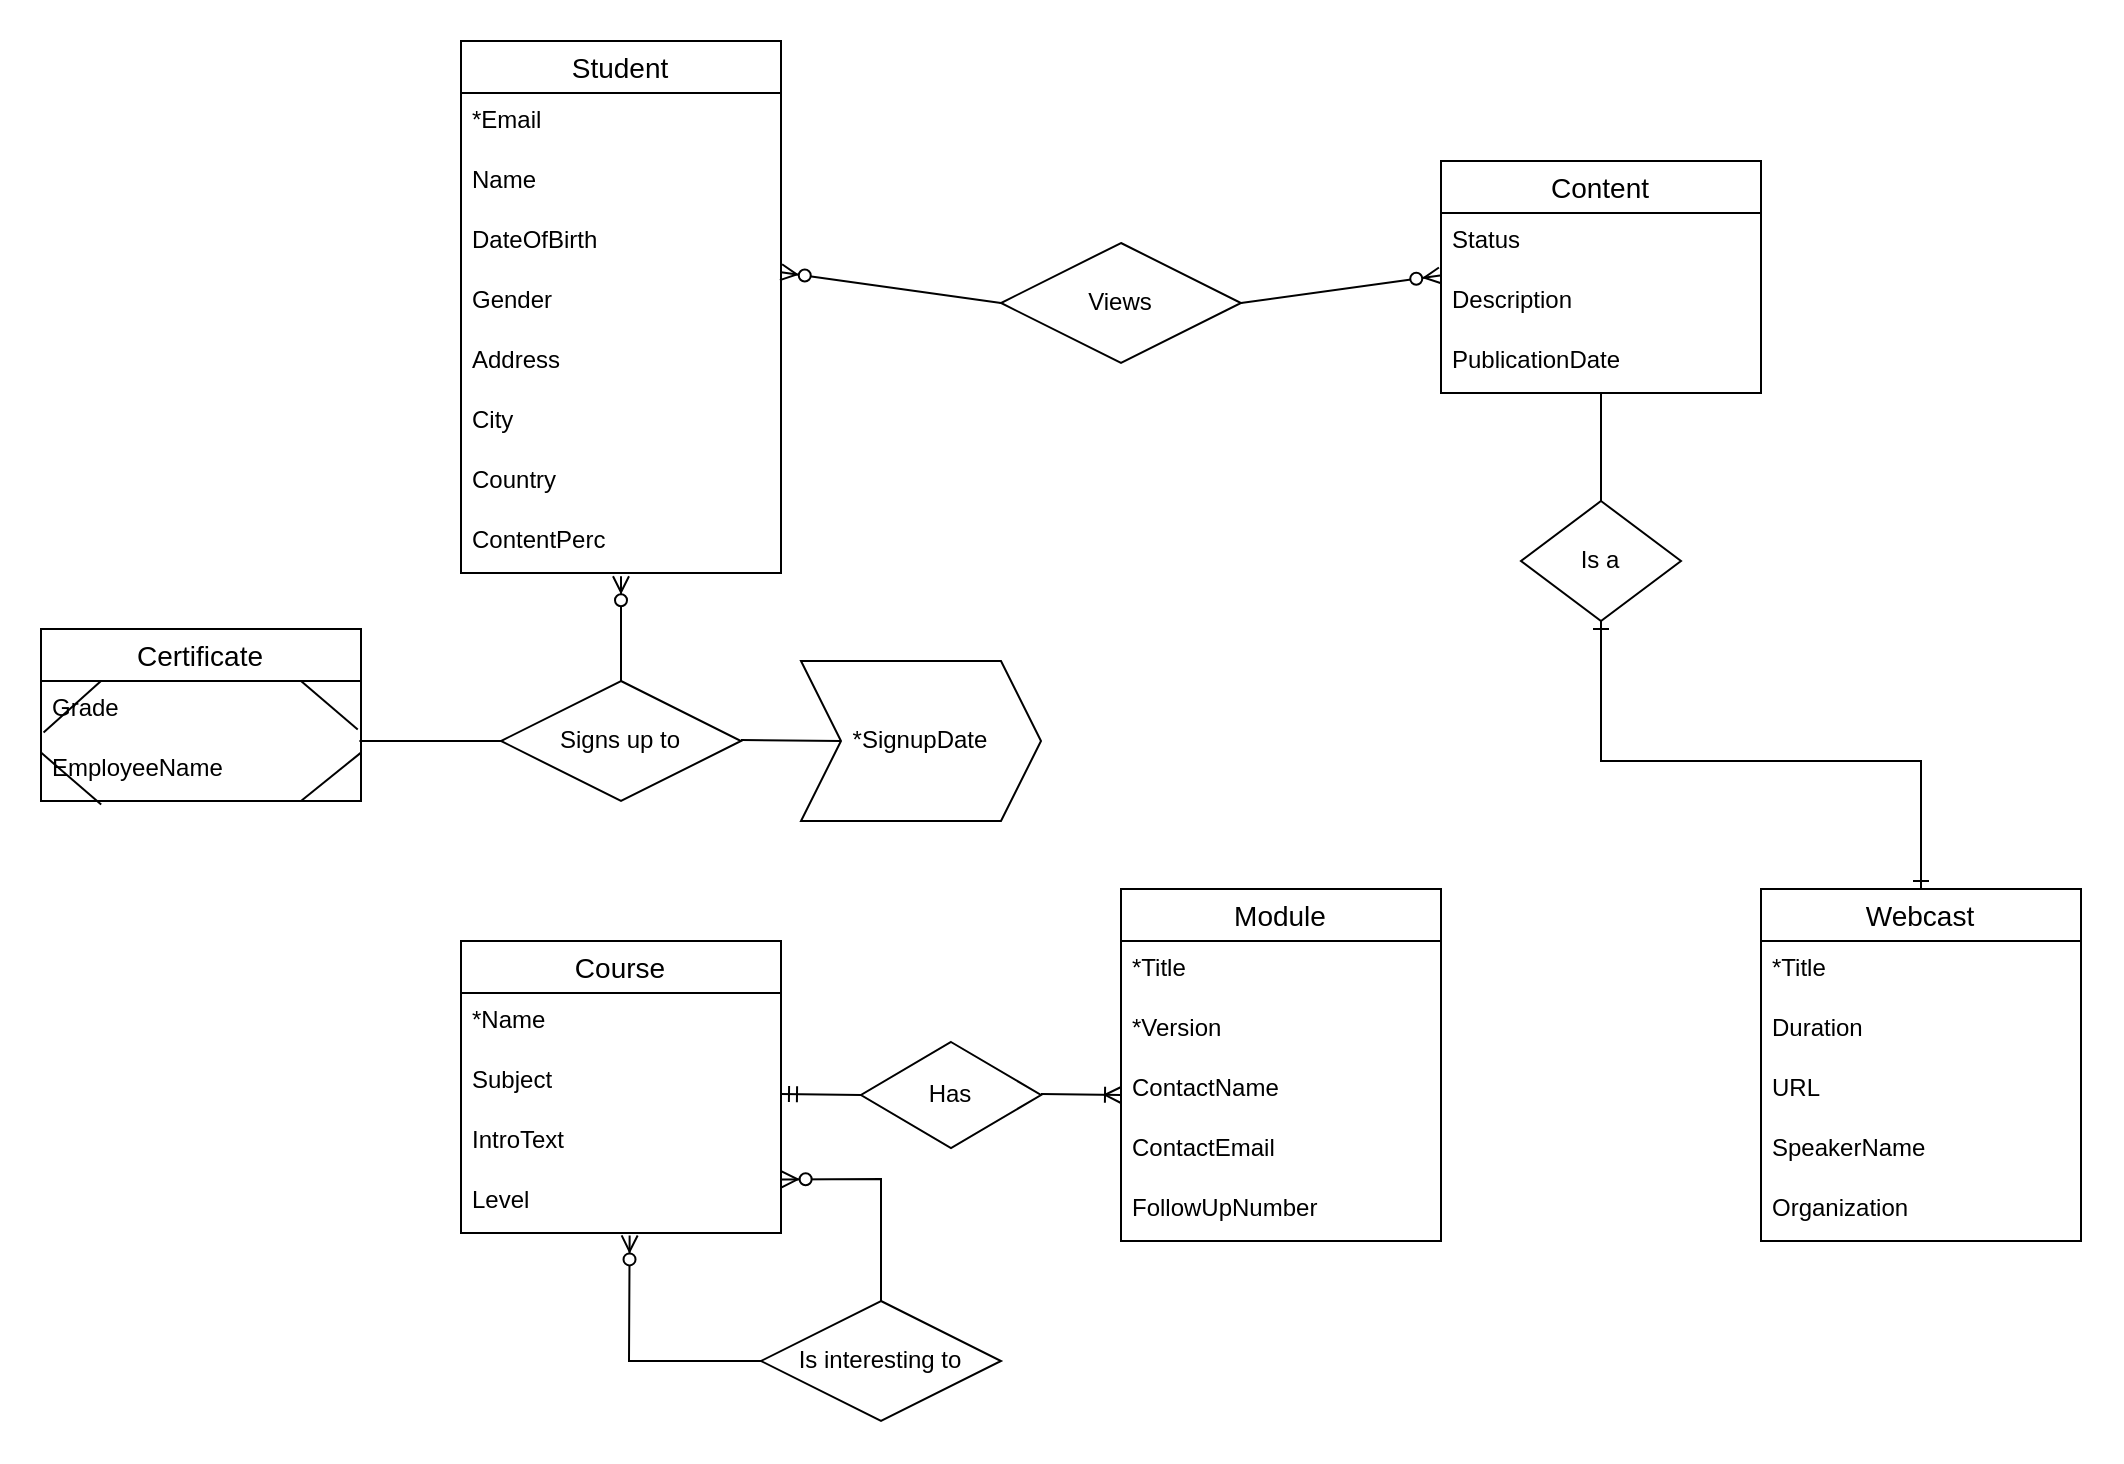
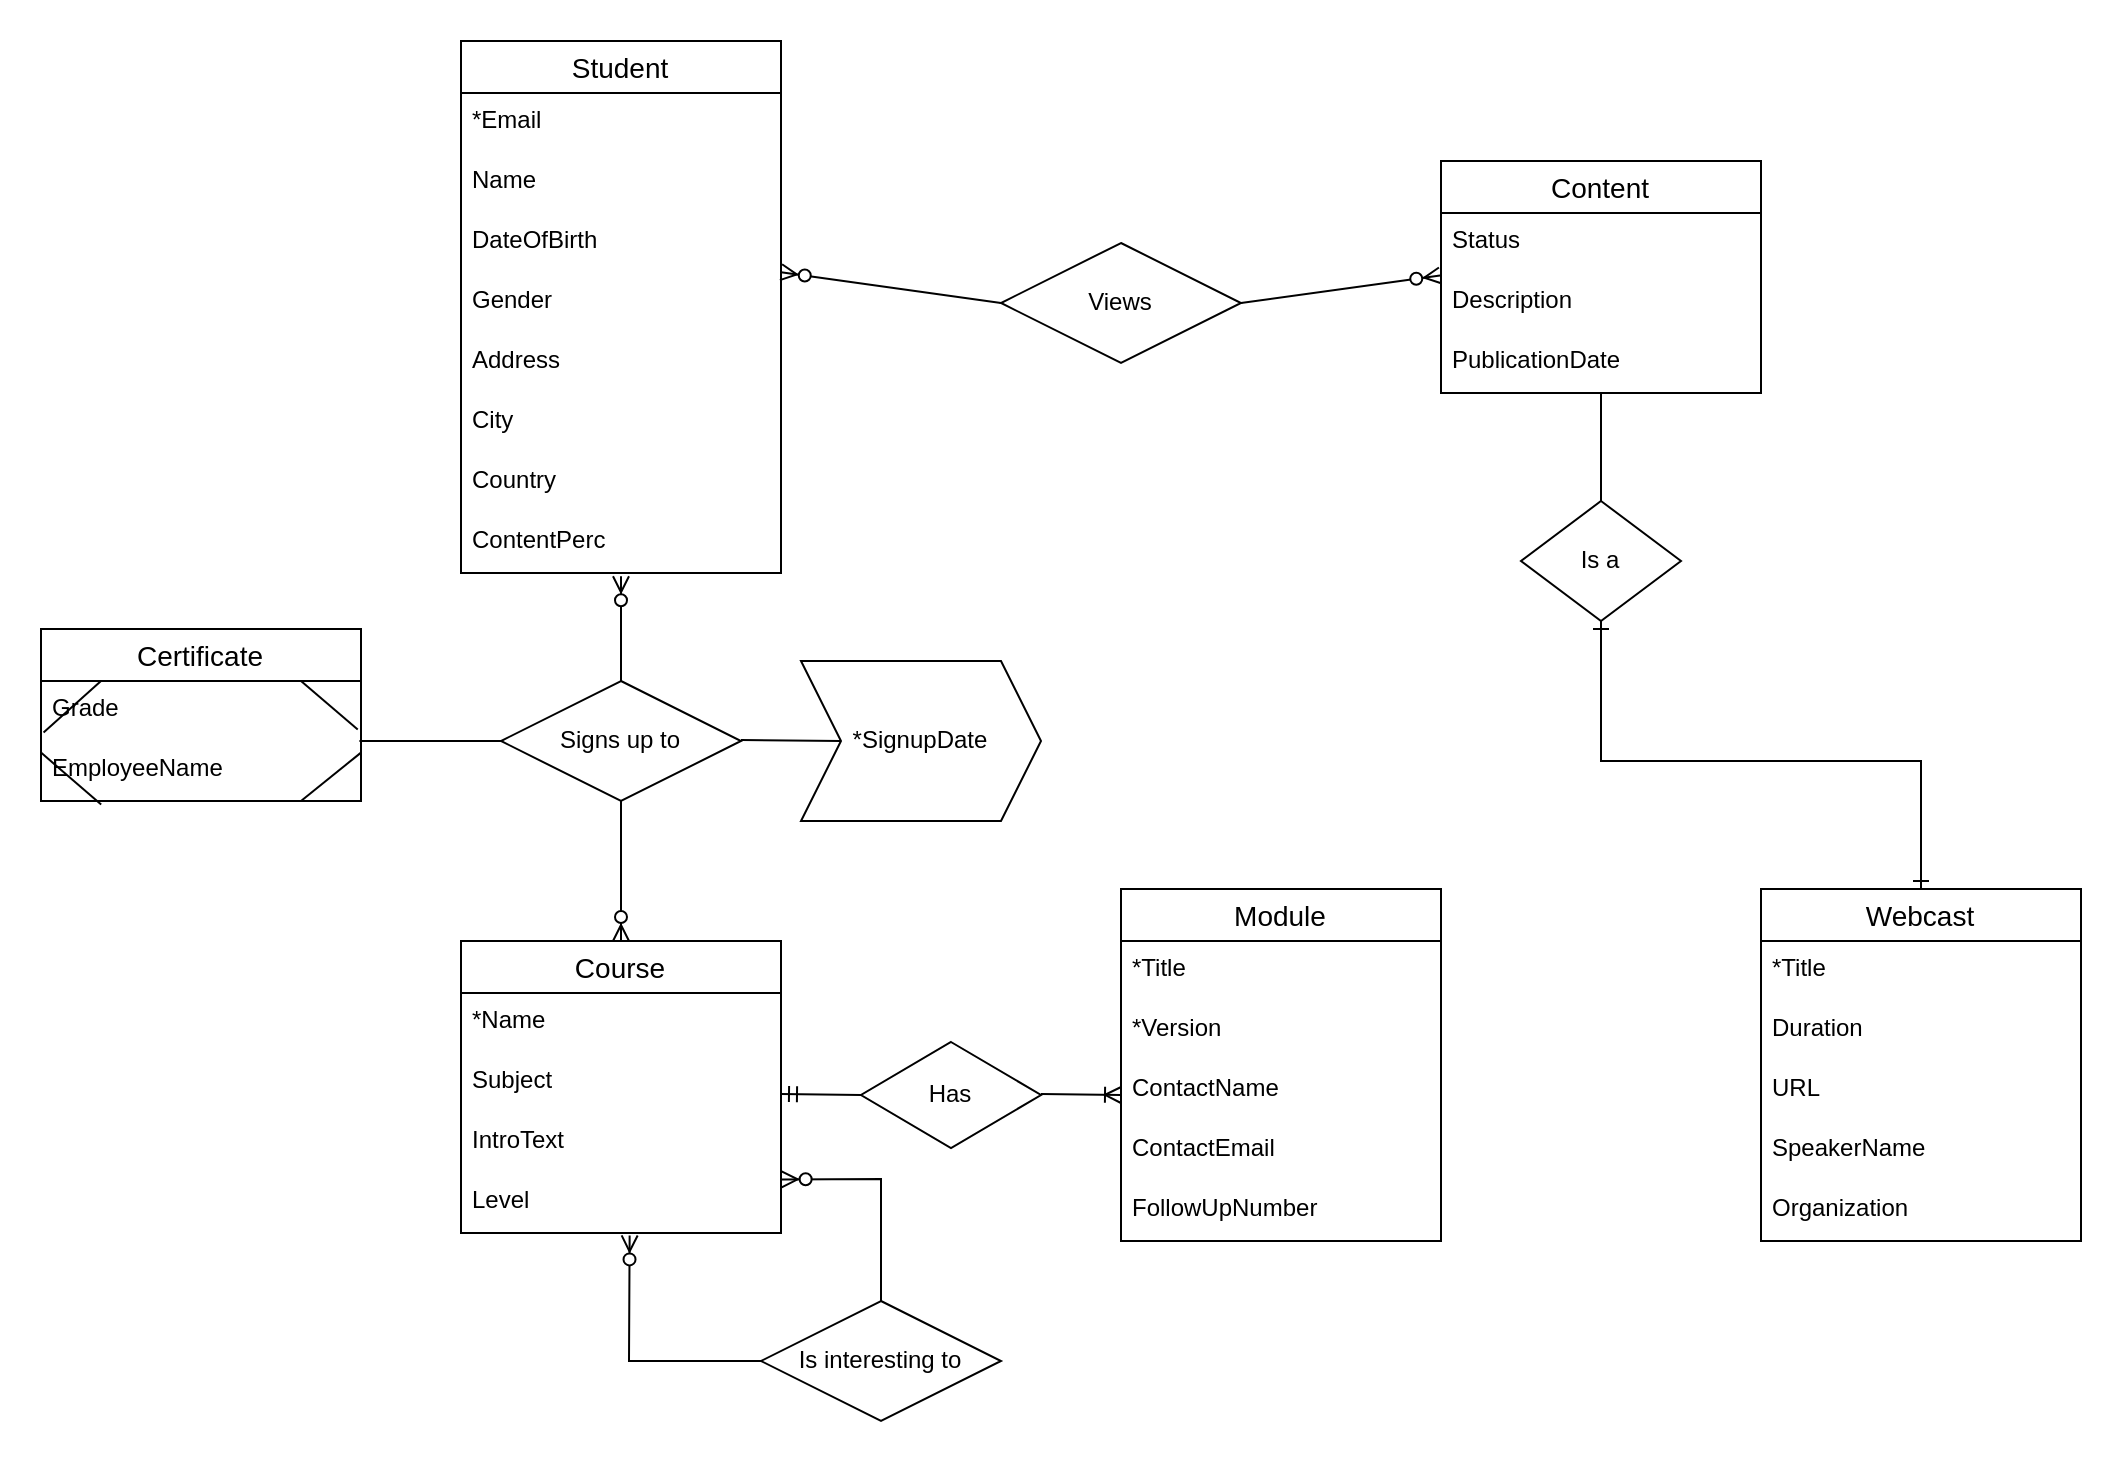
none -> (621, 871)
